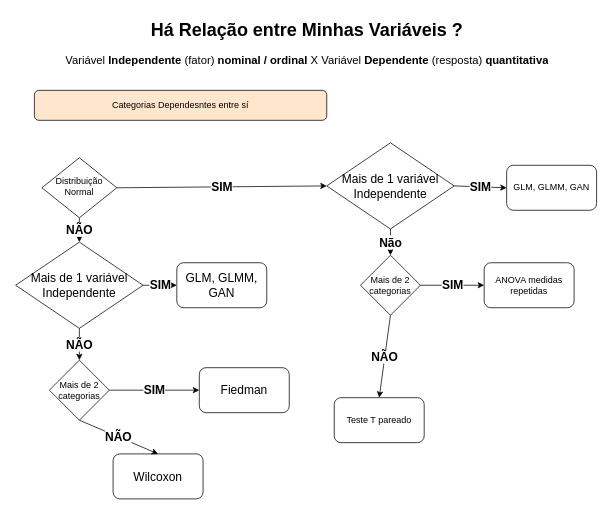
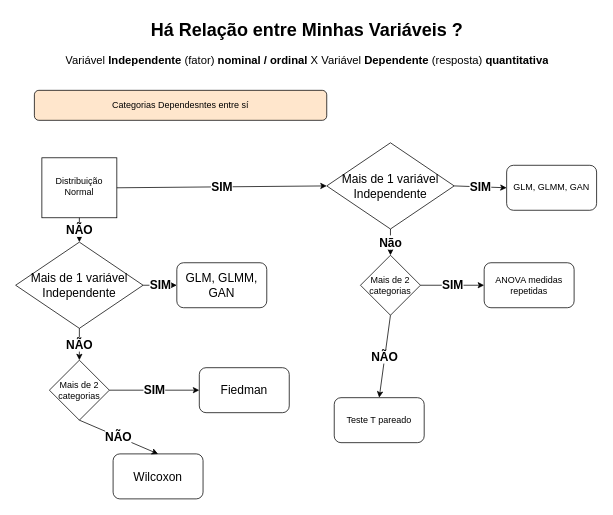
(79, 188) -> (79, 188)
